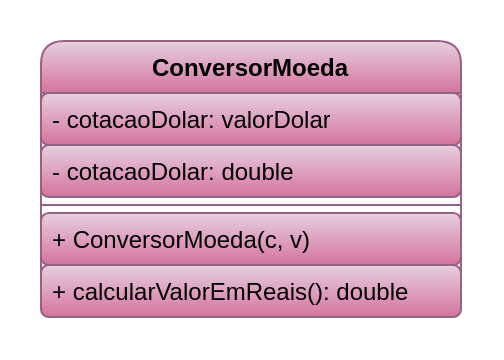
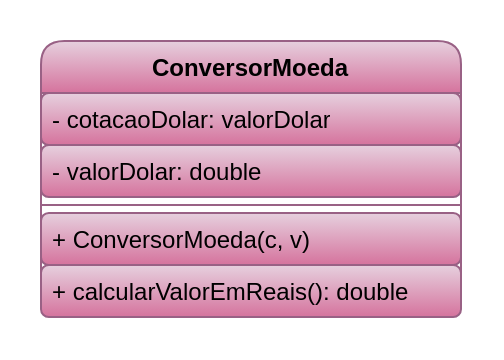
(185, 173) -> (169, 173)
